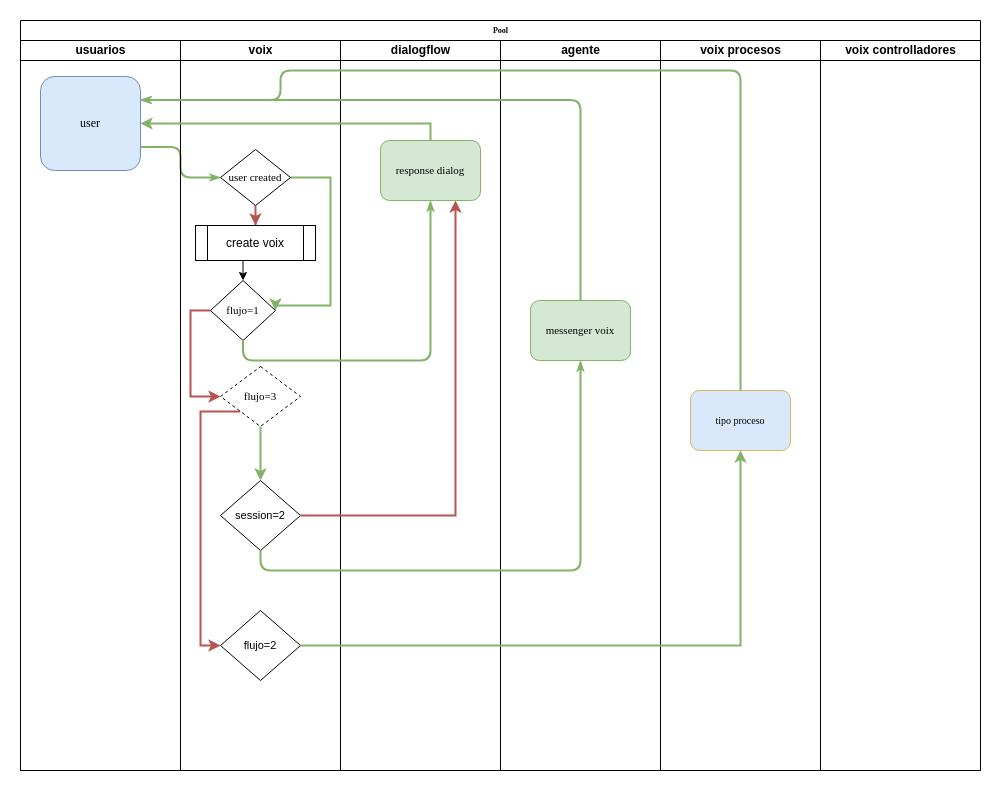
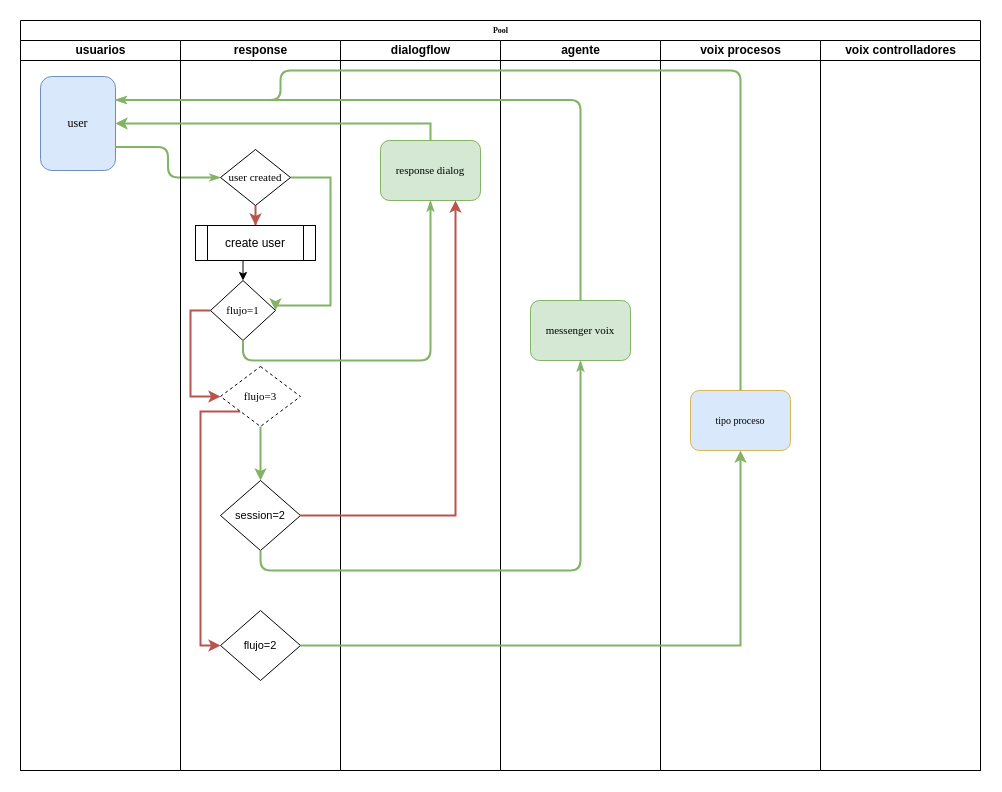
(261, 51) -> (261, 51)
(91, 124) -> (78, 124)
(256, 244) -> (256, 244)
